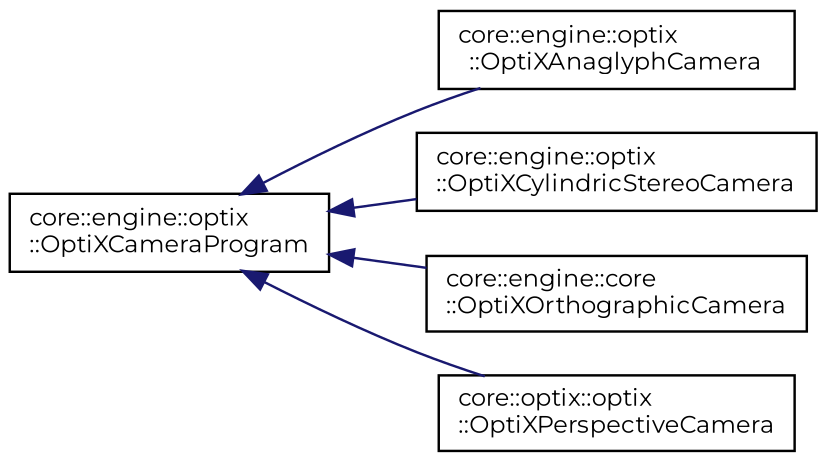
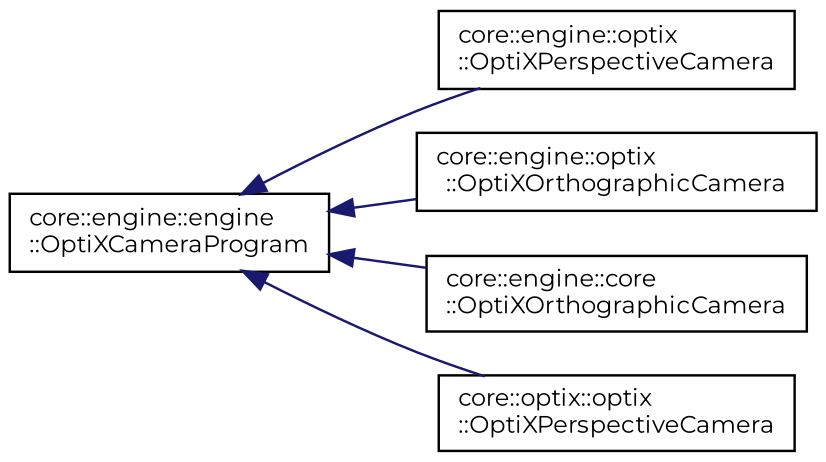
(617, 50) -> (617, 50)
(617, 172) -> (617, 172)
(169, 233) -> (169, 233)
